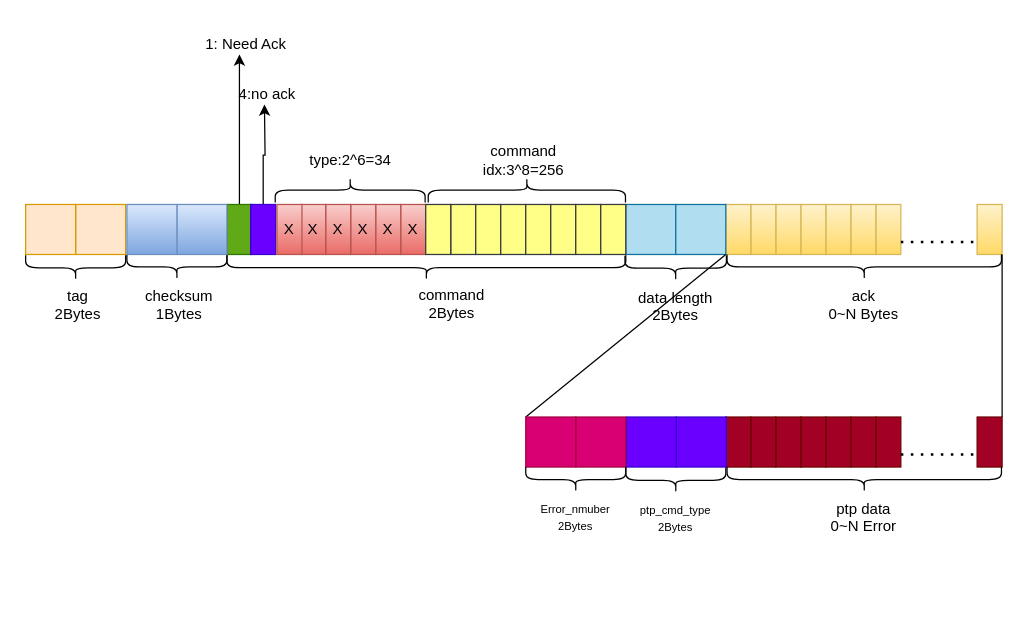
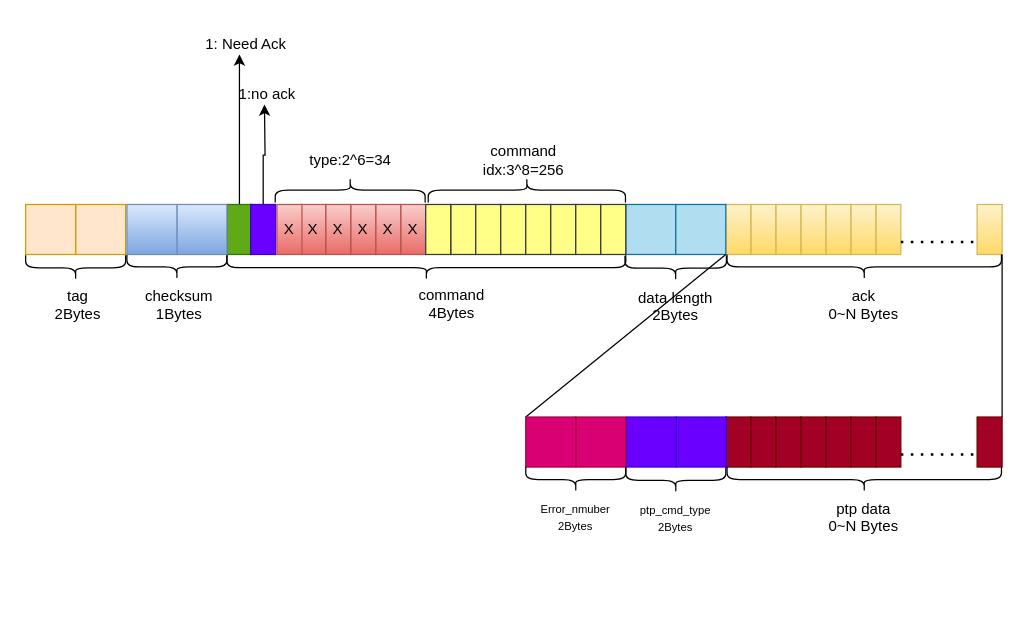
(268, 94) -> (268, 94)
(452, 305) -> (452, 305)
(864, 519) -> (864, 519)
